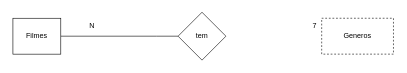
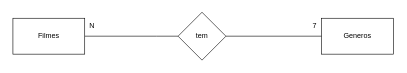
(36, 36) -> (48, 36)
none -> (274, 36)
(358, 36) -> (358, 36)
